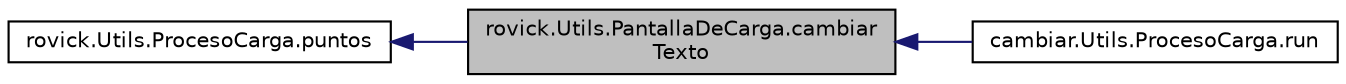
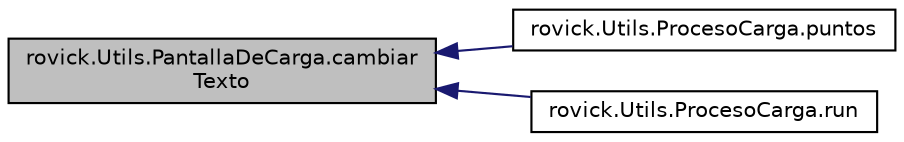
(440, 42) -> (485, 49)
(1155, 42) -> (704, 112)
